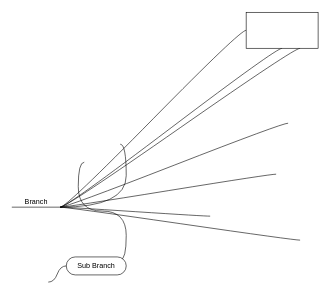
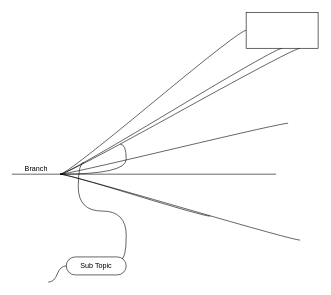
(36, 198) -> (36, 165)
(96, 266) -> (96, 266)
